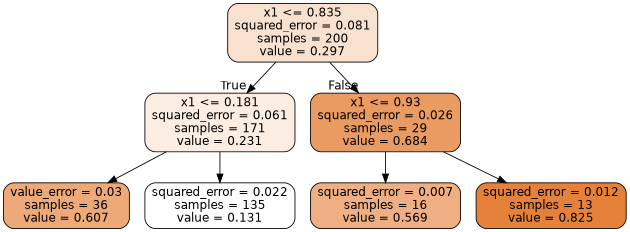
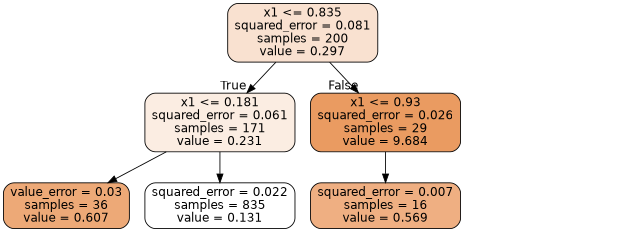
(386, 122) -> (386, 122)
(220, 206) -> (220, 206)
(551, 206) -> none
